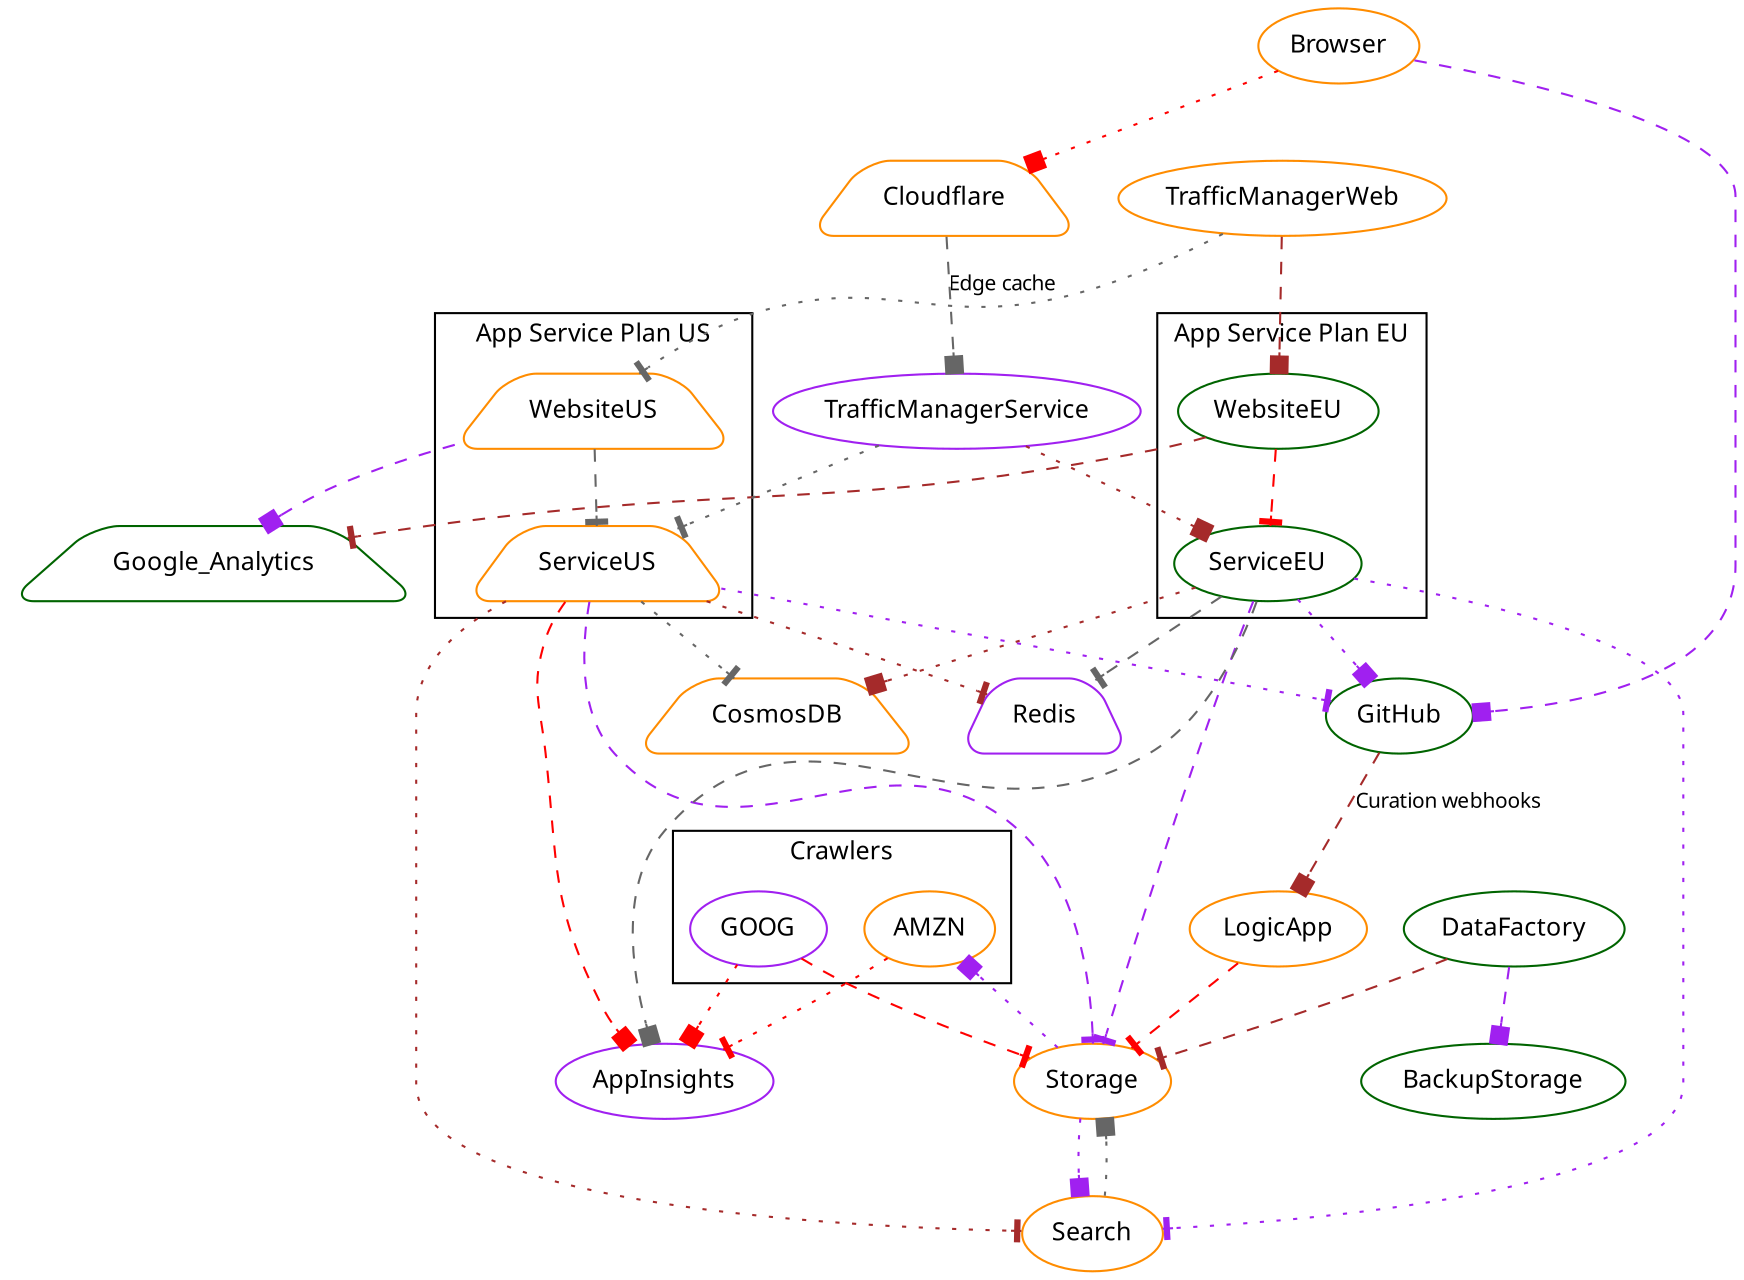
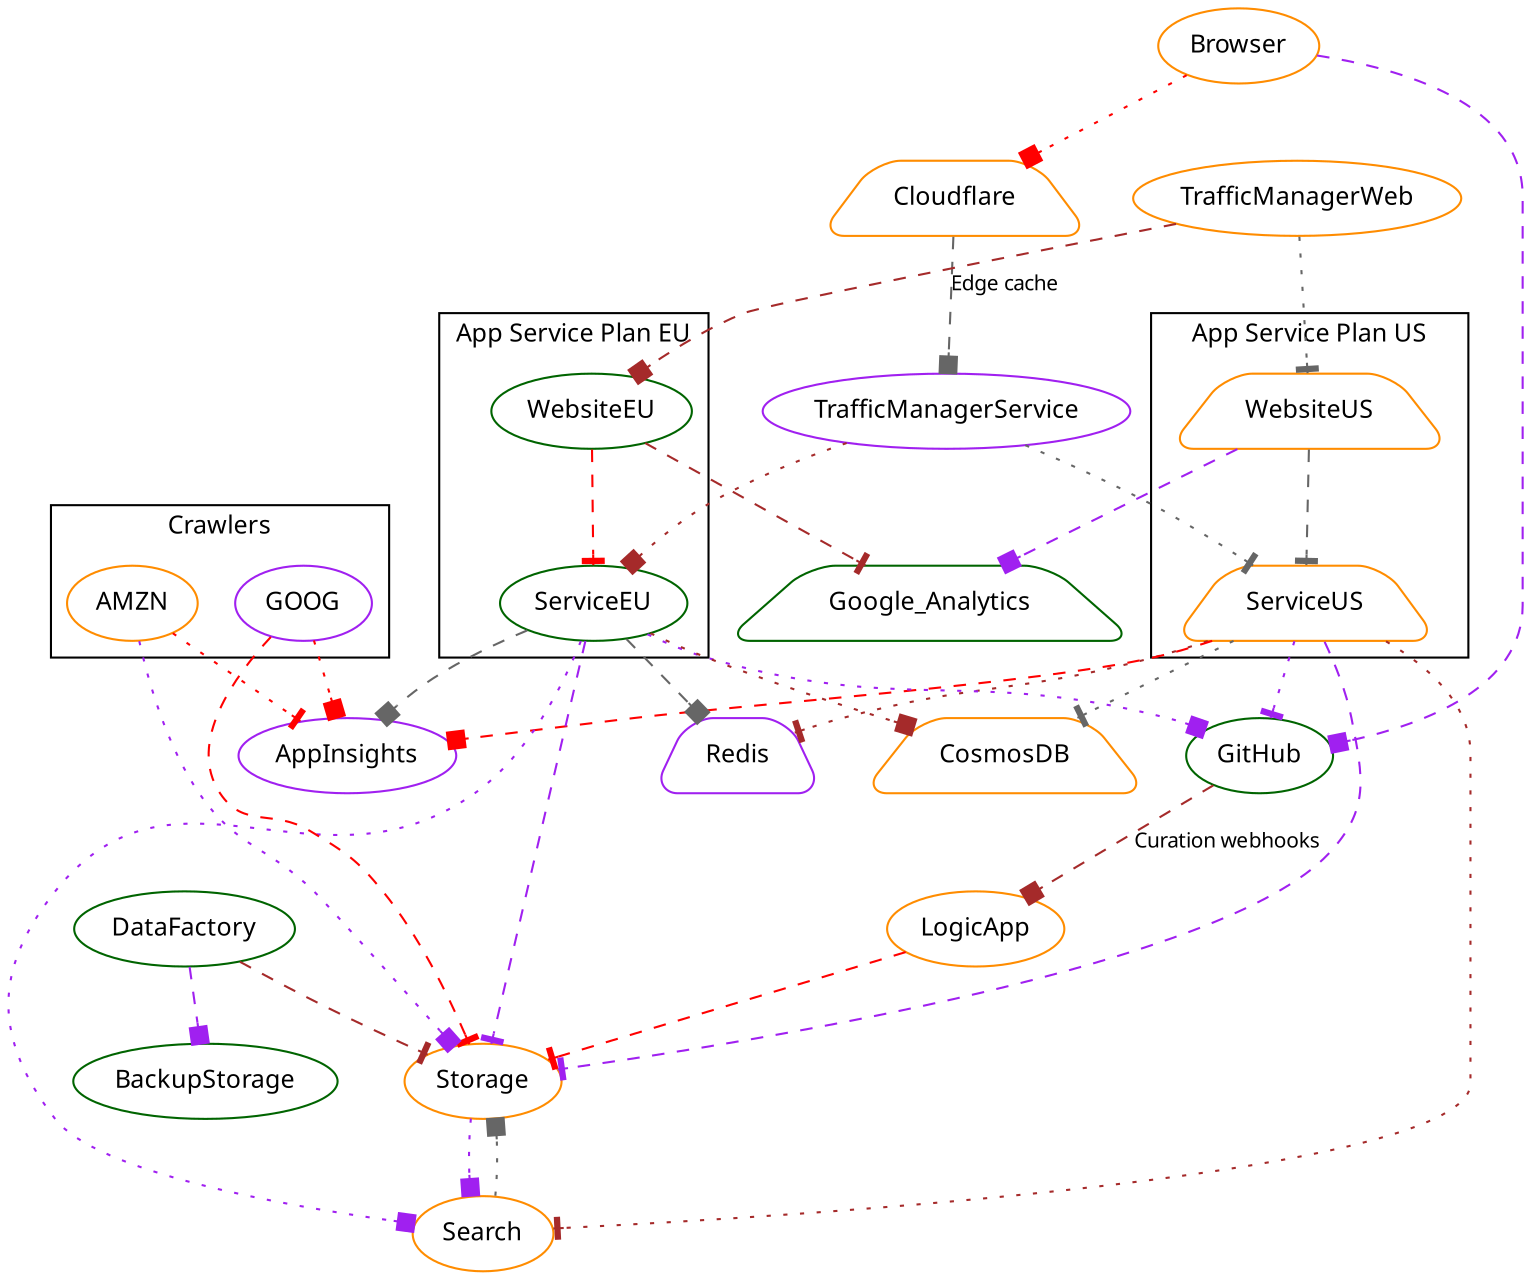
(1163, 635) -> (657, 671)
(1683, 990) -> (66, 881)
(1019, 1012) -> (263, 852)
